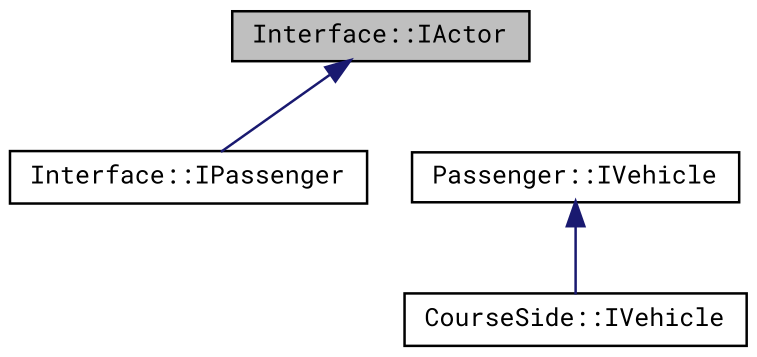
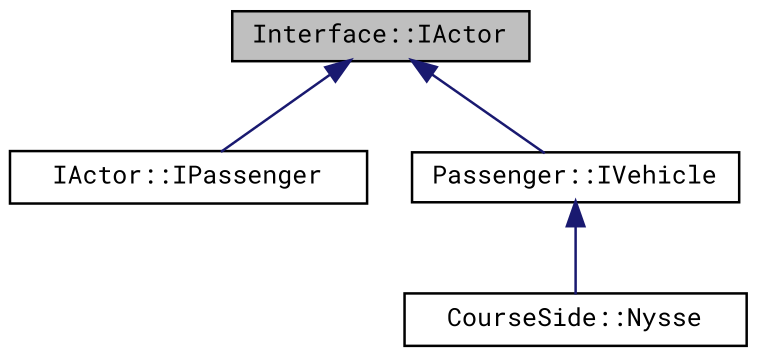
none -> (488, 114)
(189, 177) -> (189, 177)
(576, 320) -> (576, 320)
